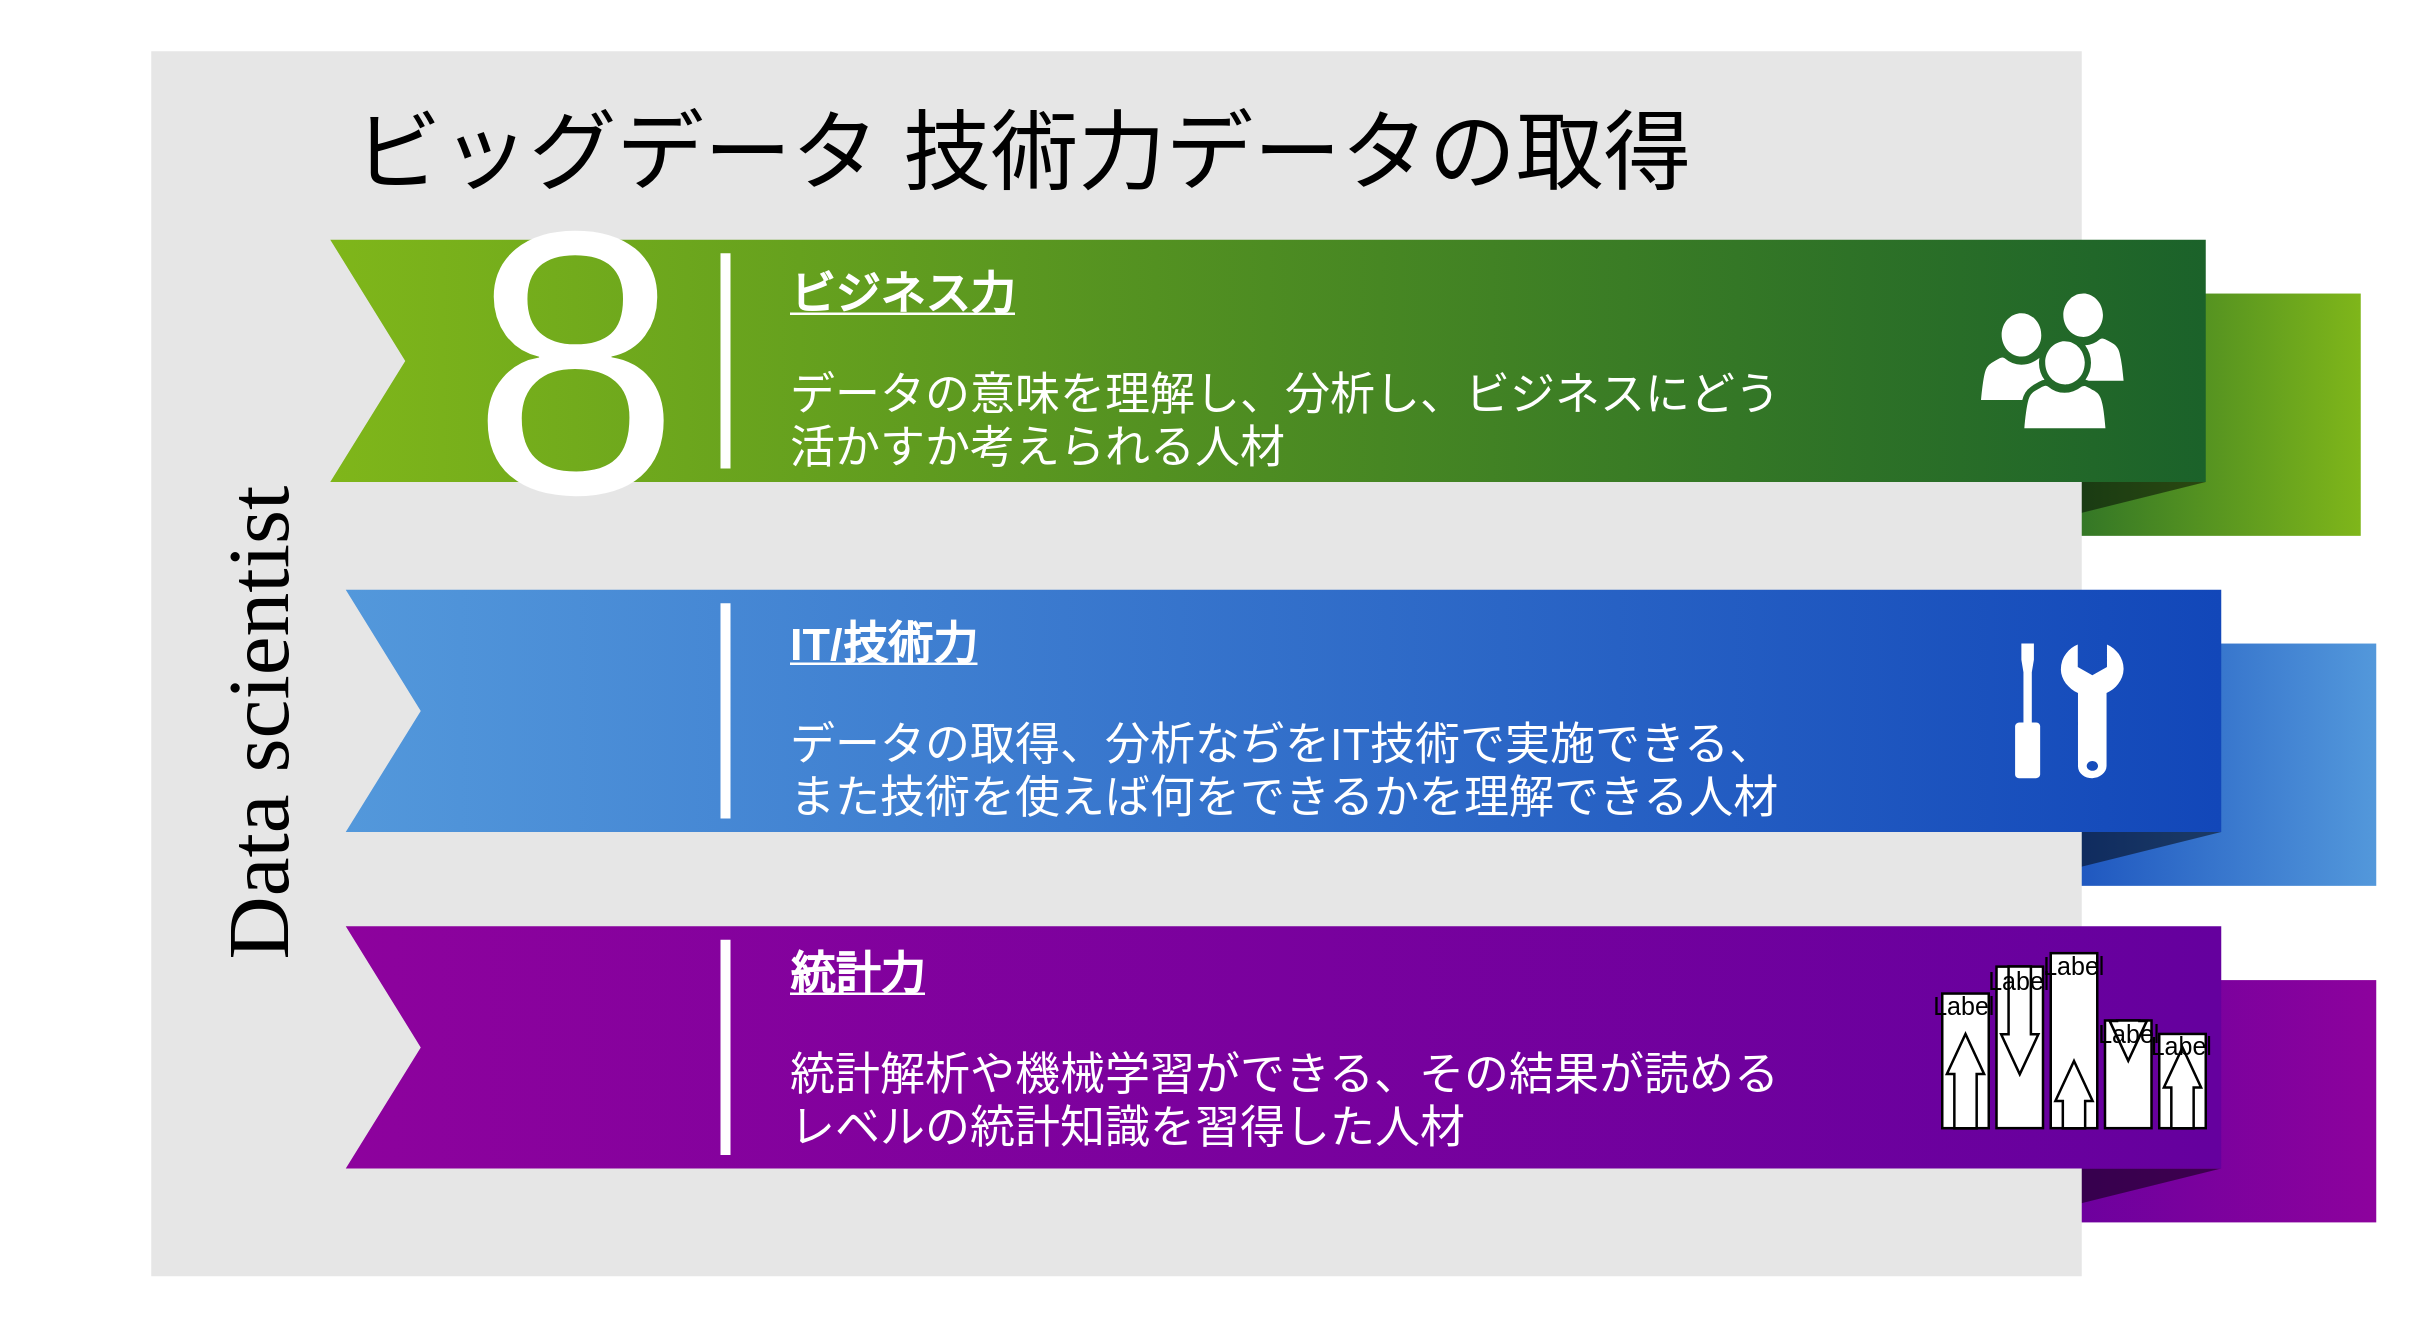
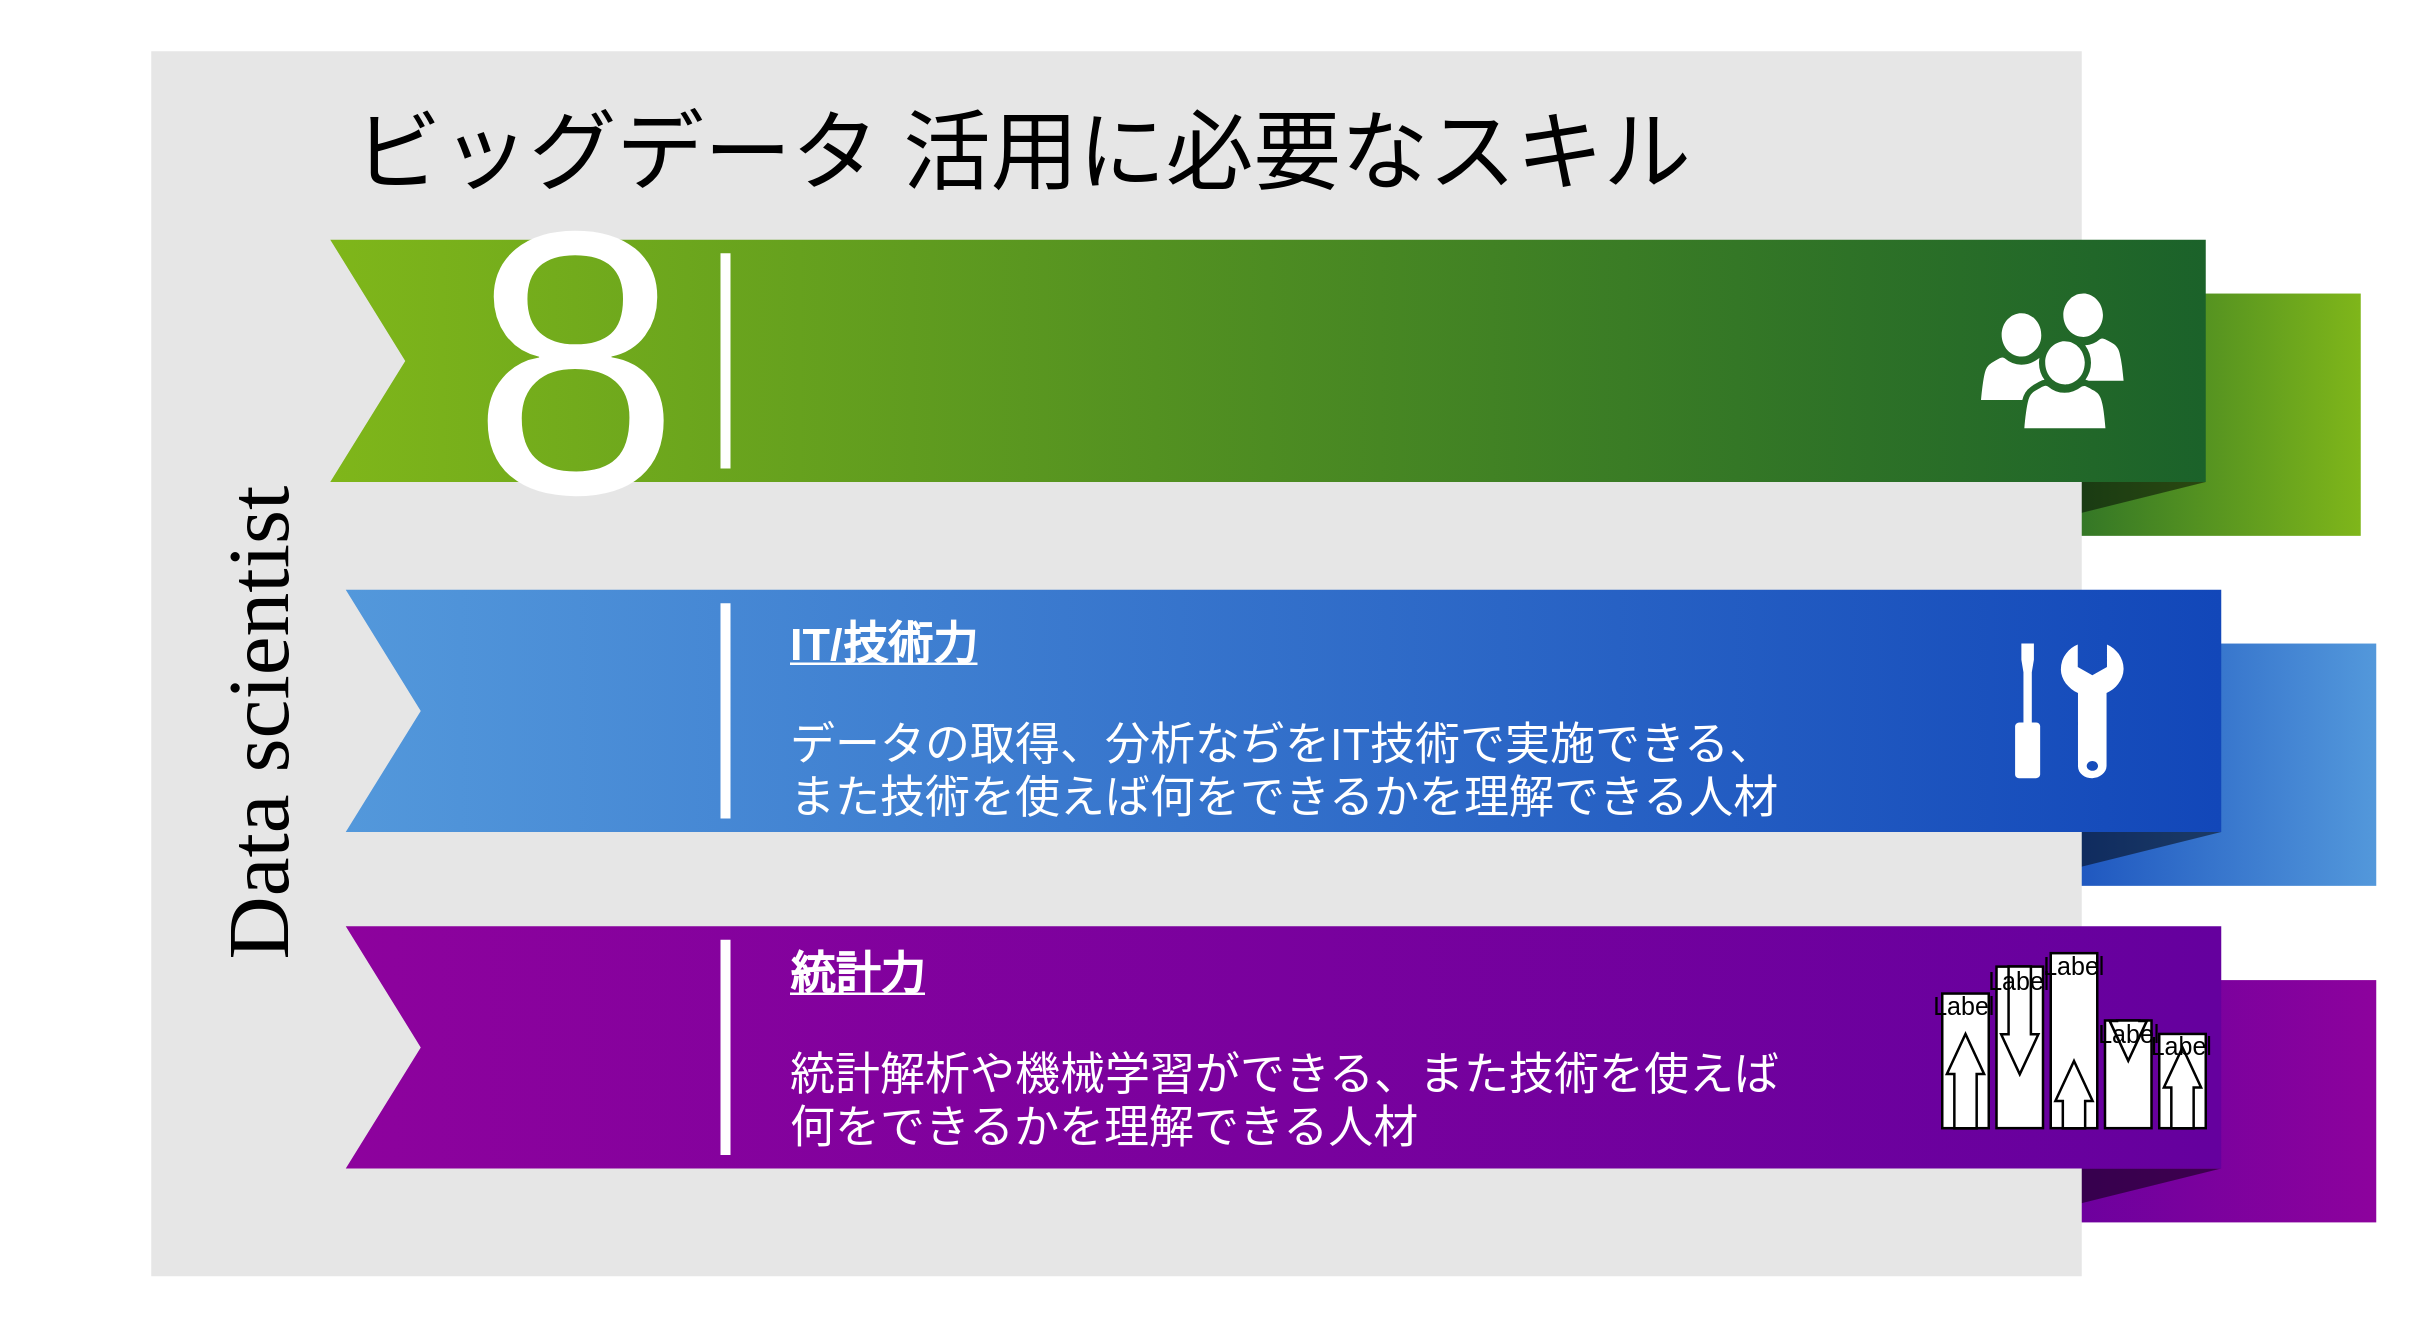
(1024, 151) -> (1024, 151)
(1299, 371) -> none
(1300, 1002) -> (1300, 1002)
